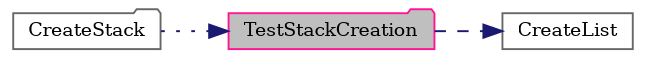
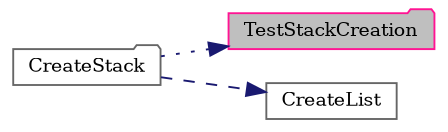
(459, 31) -> (204, 83)
